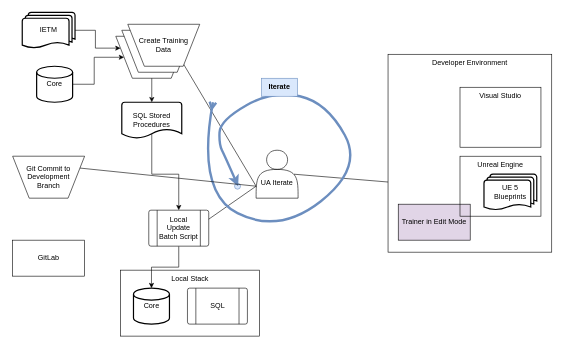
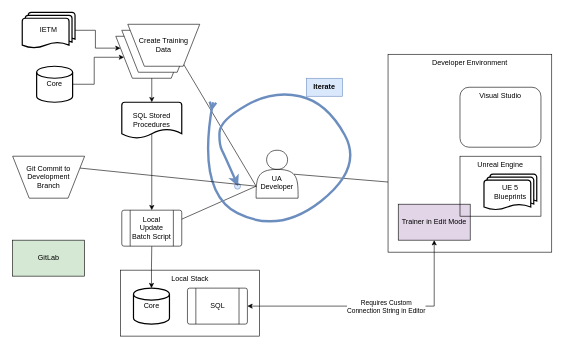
(279, 87) -> (324, 87)
(500, 117) -> (500, 117)
(277, 174) -> (277, 174)
(179, 228) -> (152, 228)
(48, 258) -> (48, 258)
none -> (382, 306)
